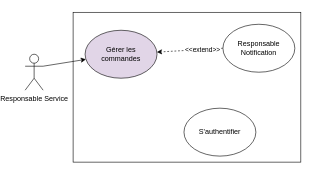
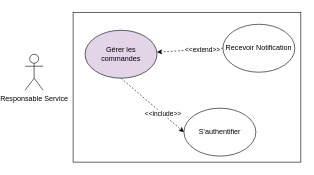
(259, 48) -> (259, 48)
(56, 64) -> none
none -> (141, 95)
